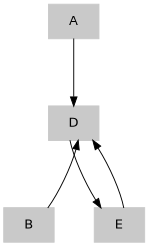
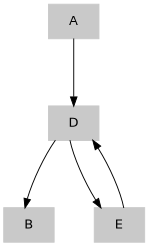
(64, 180) -> (39, 168)
